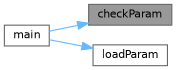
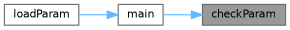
(66, 43) -> (93, 15)
